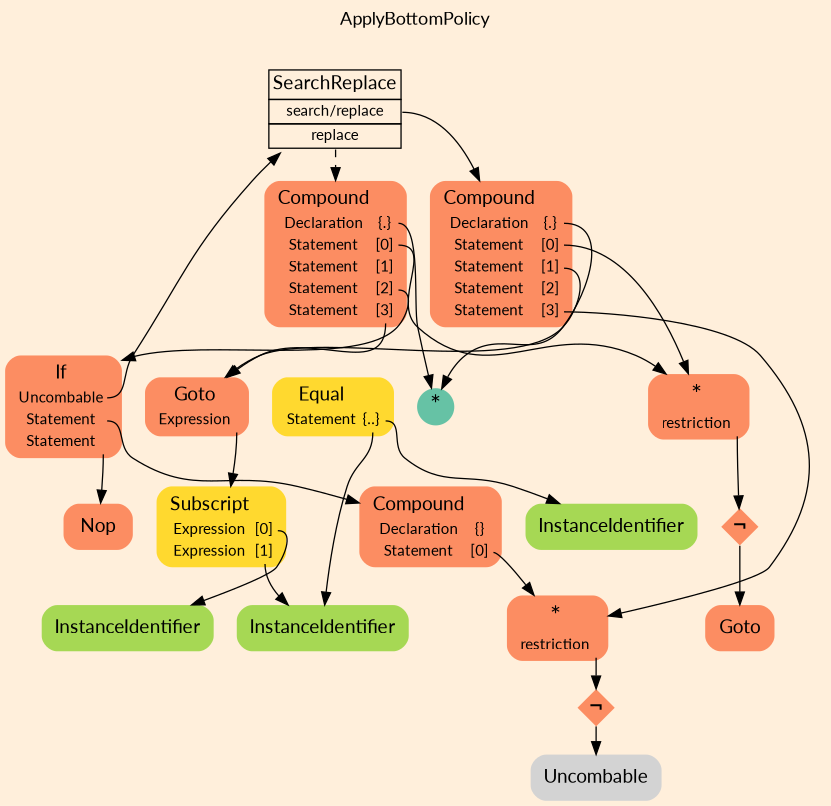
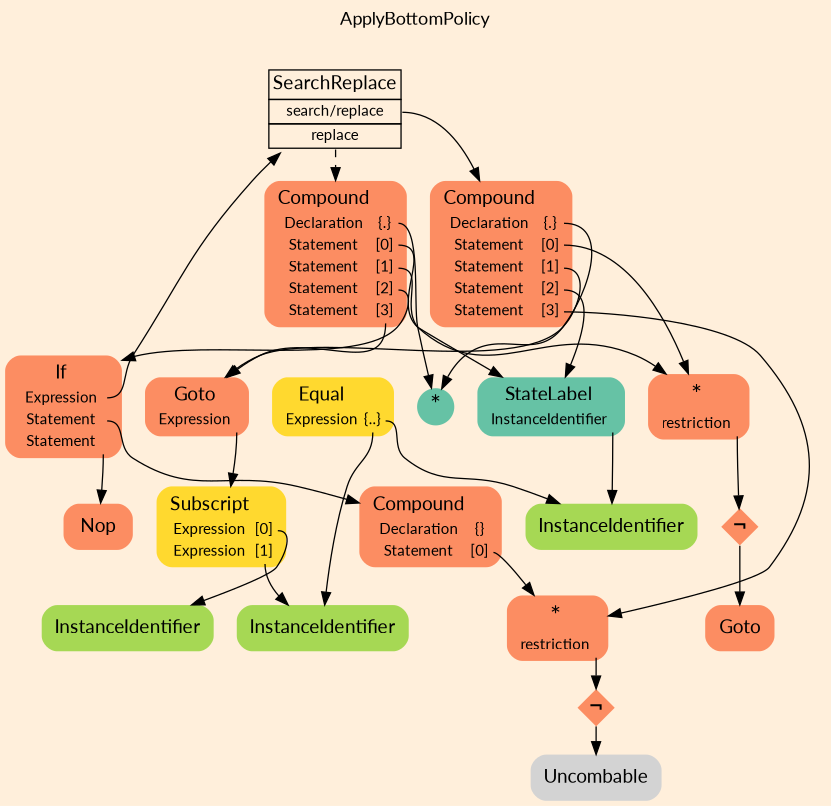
(62, 398) -> (62, 398)
none -> (551, 407)
(322, 420) -> (322, 420)
